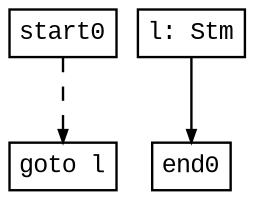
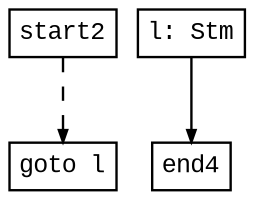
(63, 33) -> (63, 33)
(191, 166) -> (191, 166)
